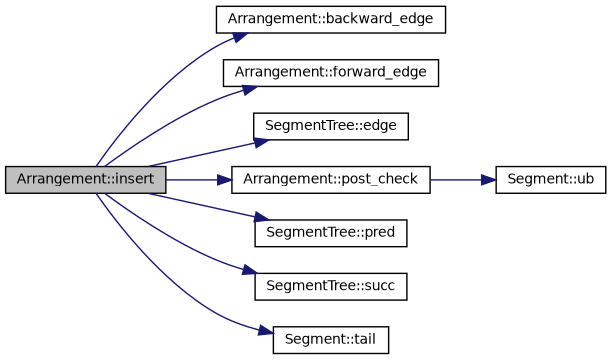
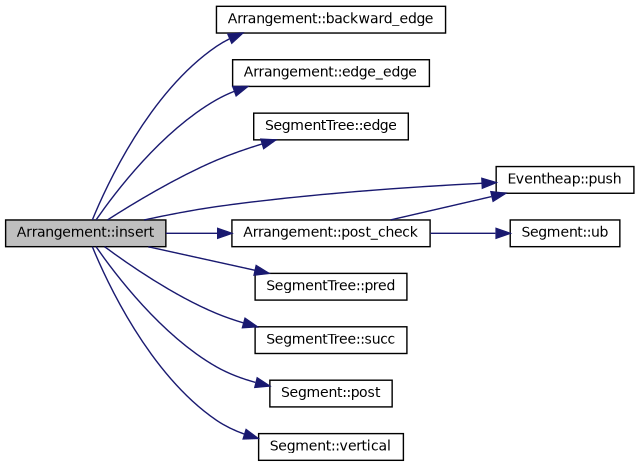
(331, 73) -> (331, 73)
none -> (565, 180)
(331, 340) -> (331, 394)
none -> (331, 447)
